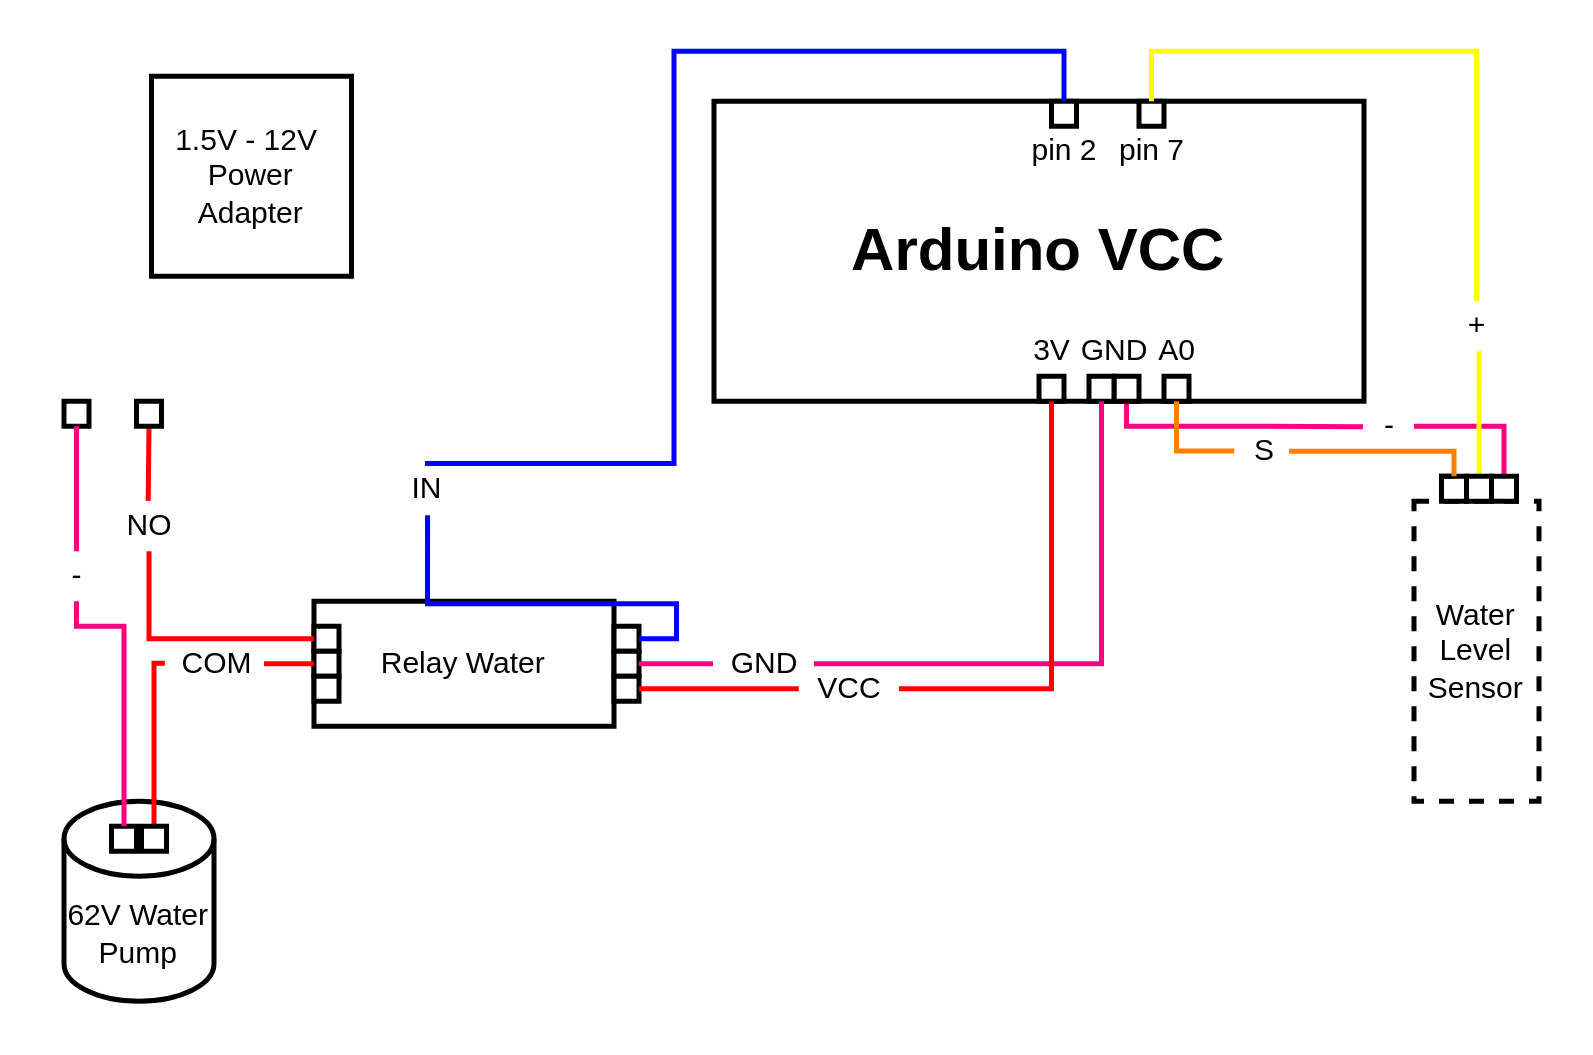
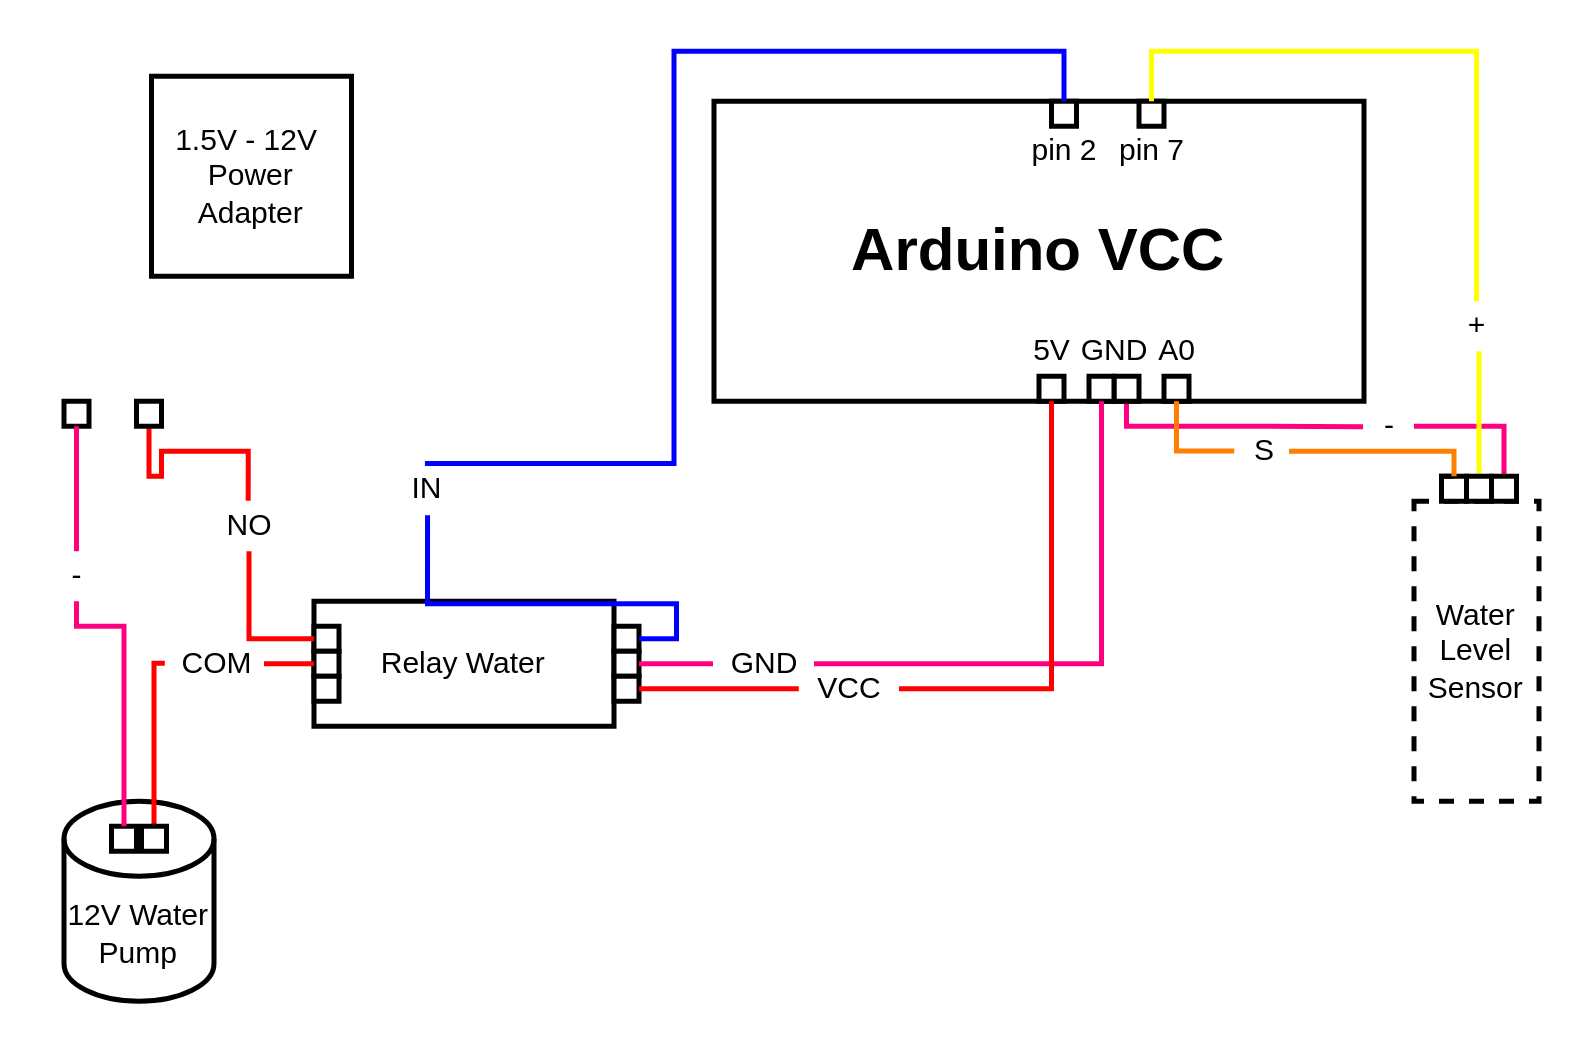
(1053, 351) -> (1053, 351)
(149, 526) -> (249, 526)
(139, 934) -> (139, 934)
